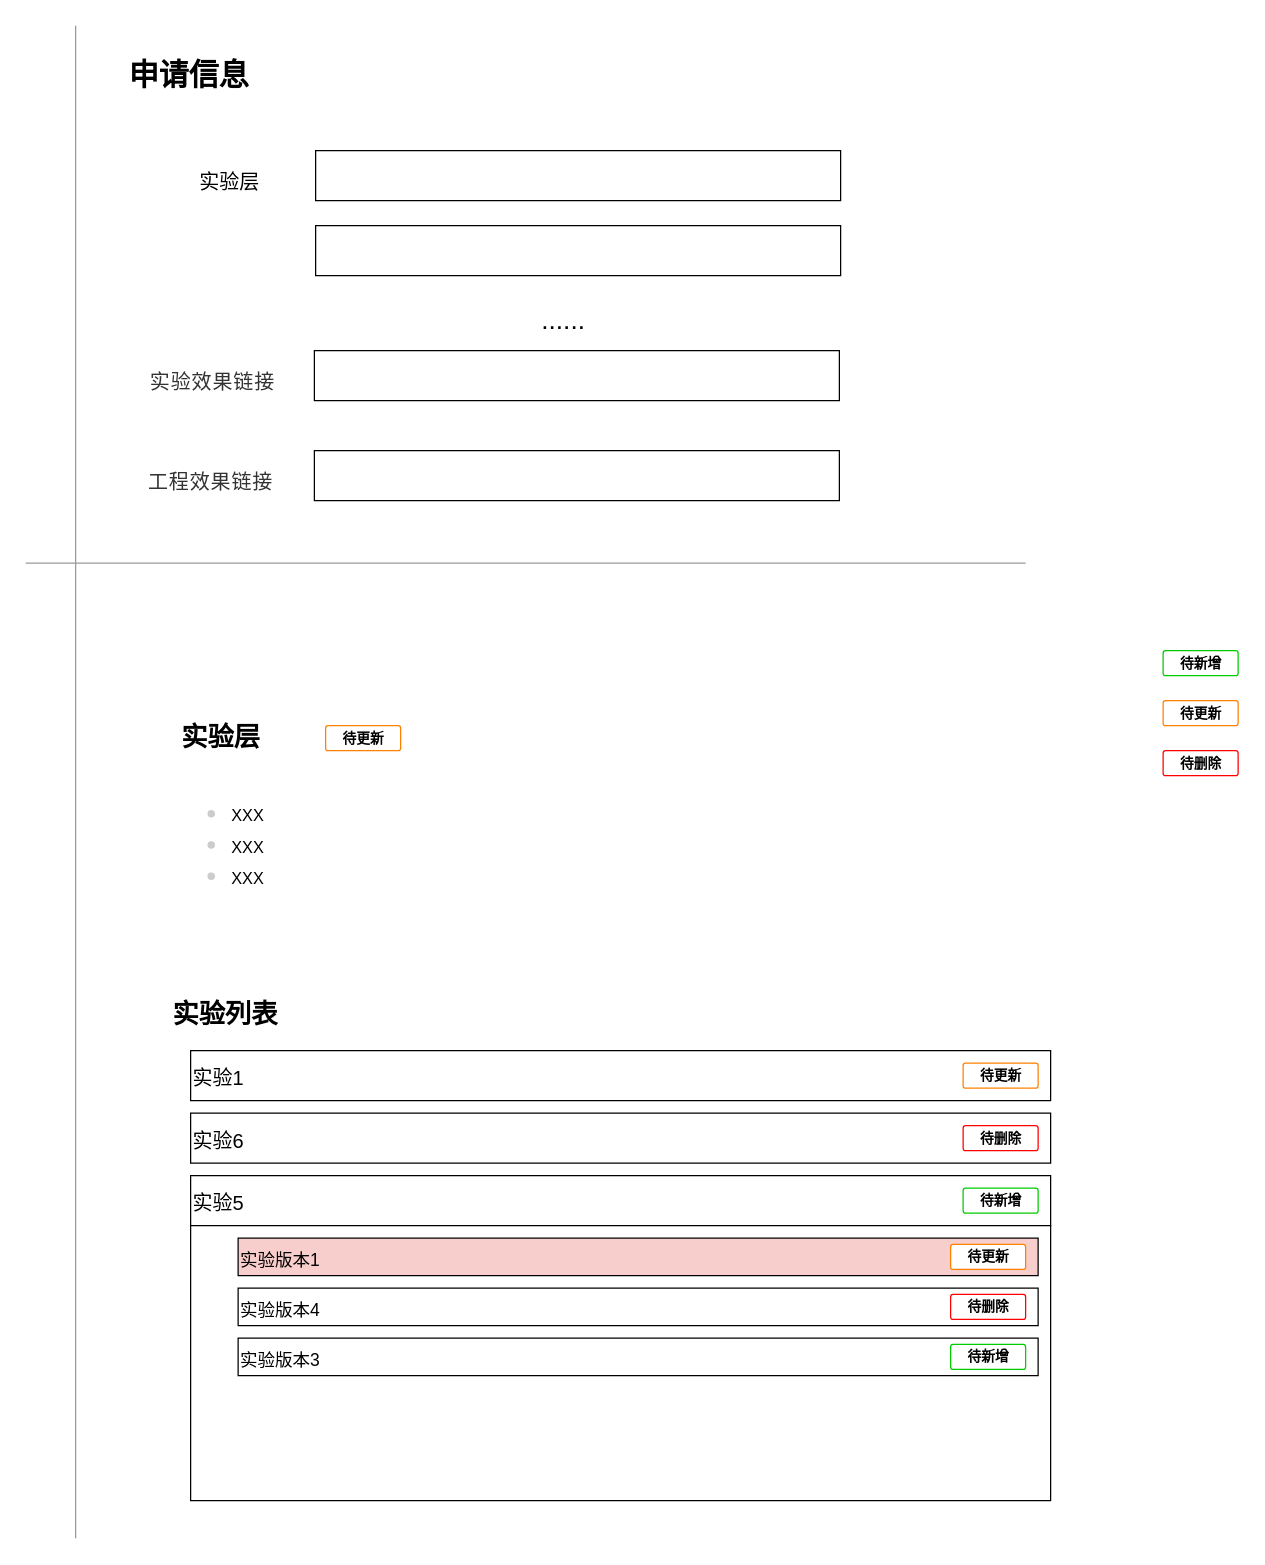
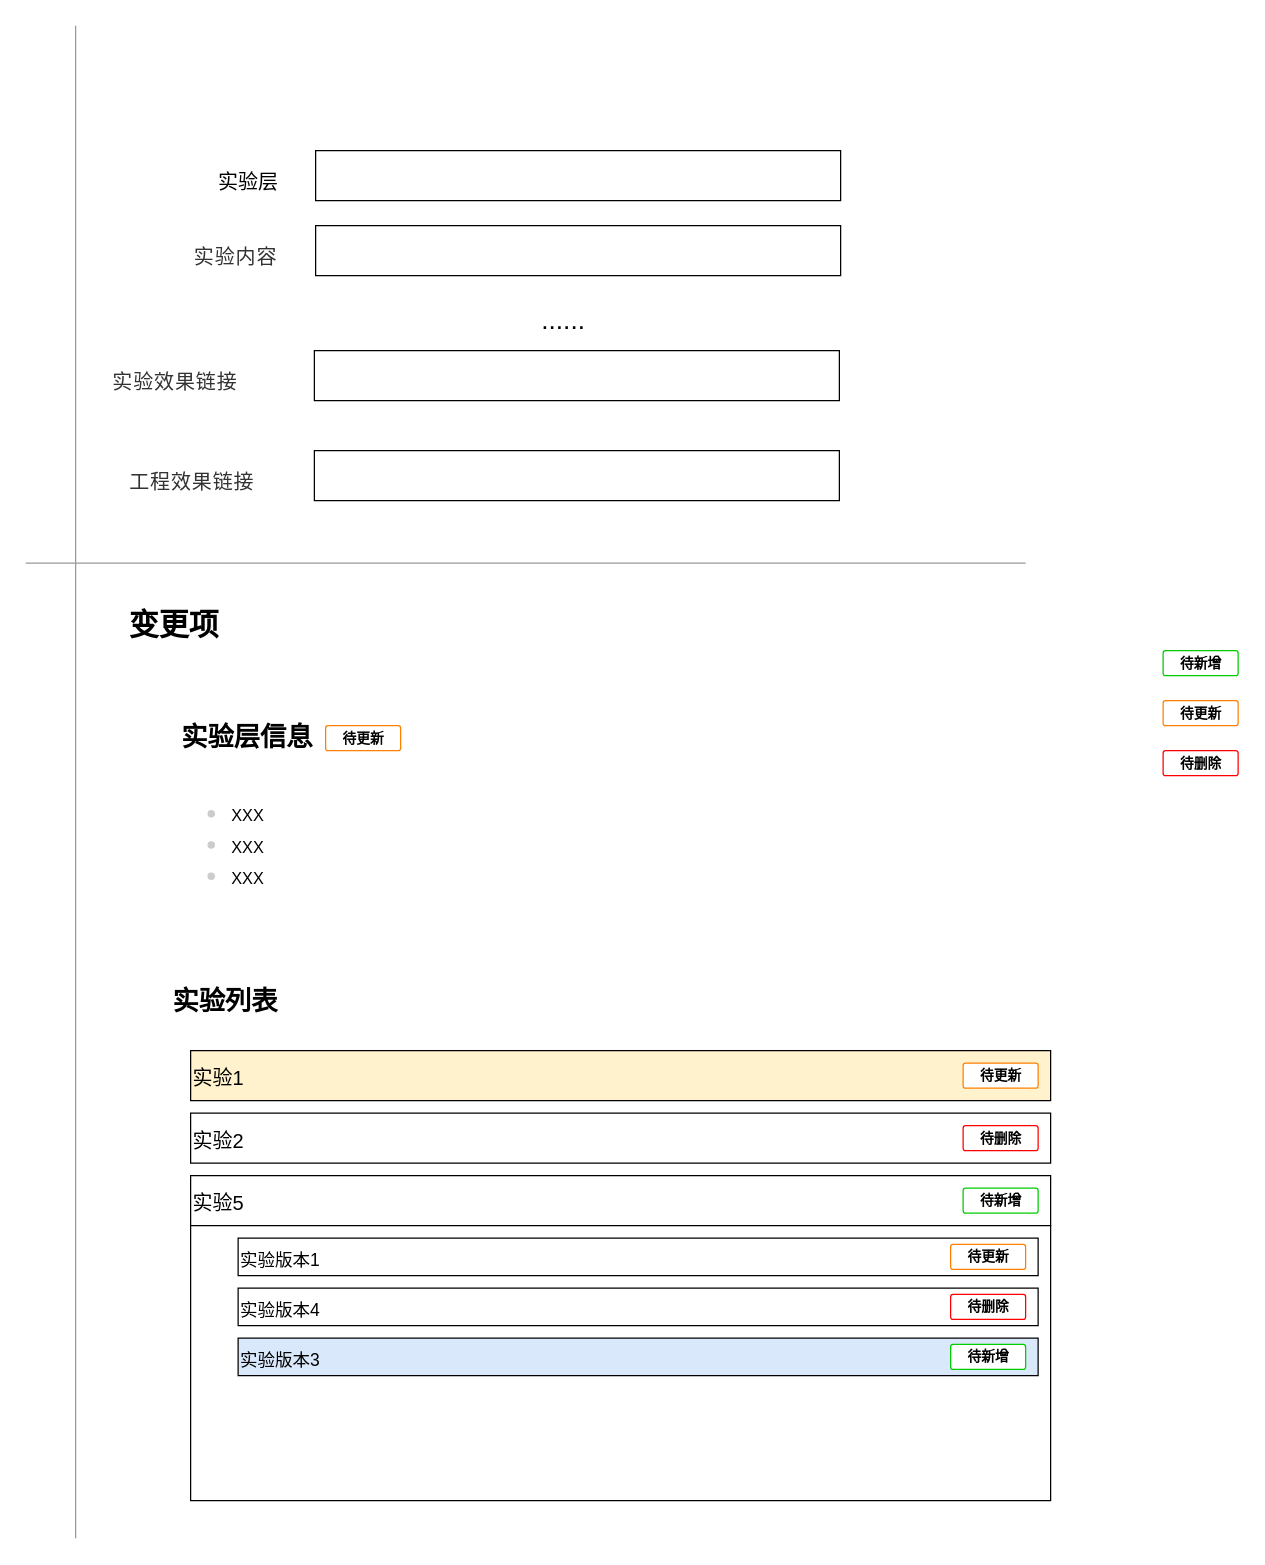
(194, 82) -> none
(230, 182) -> (249, 182)
none -> (236, 257)
(213, 382) -> (176, 382)
(211, 482) -> (193, 482)
none -> (194, 632)
(221, 726) -> (248, 726)
(226, 1013) -> (226, 1001)
(621, 1076) -> (621, 1076)
(227, 1138) -> (227, 1138)
(638, 1257) -> (638, 1257)
(638, 1357) -> (638, 1357)
